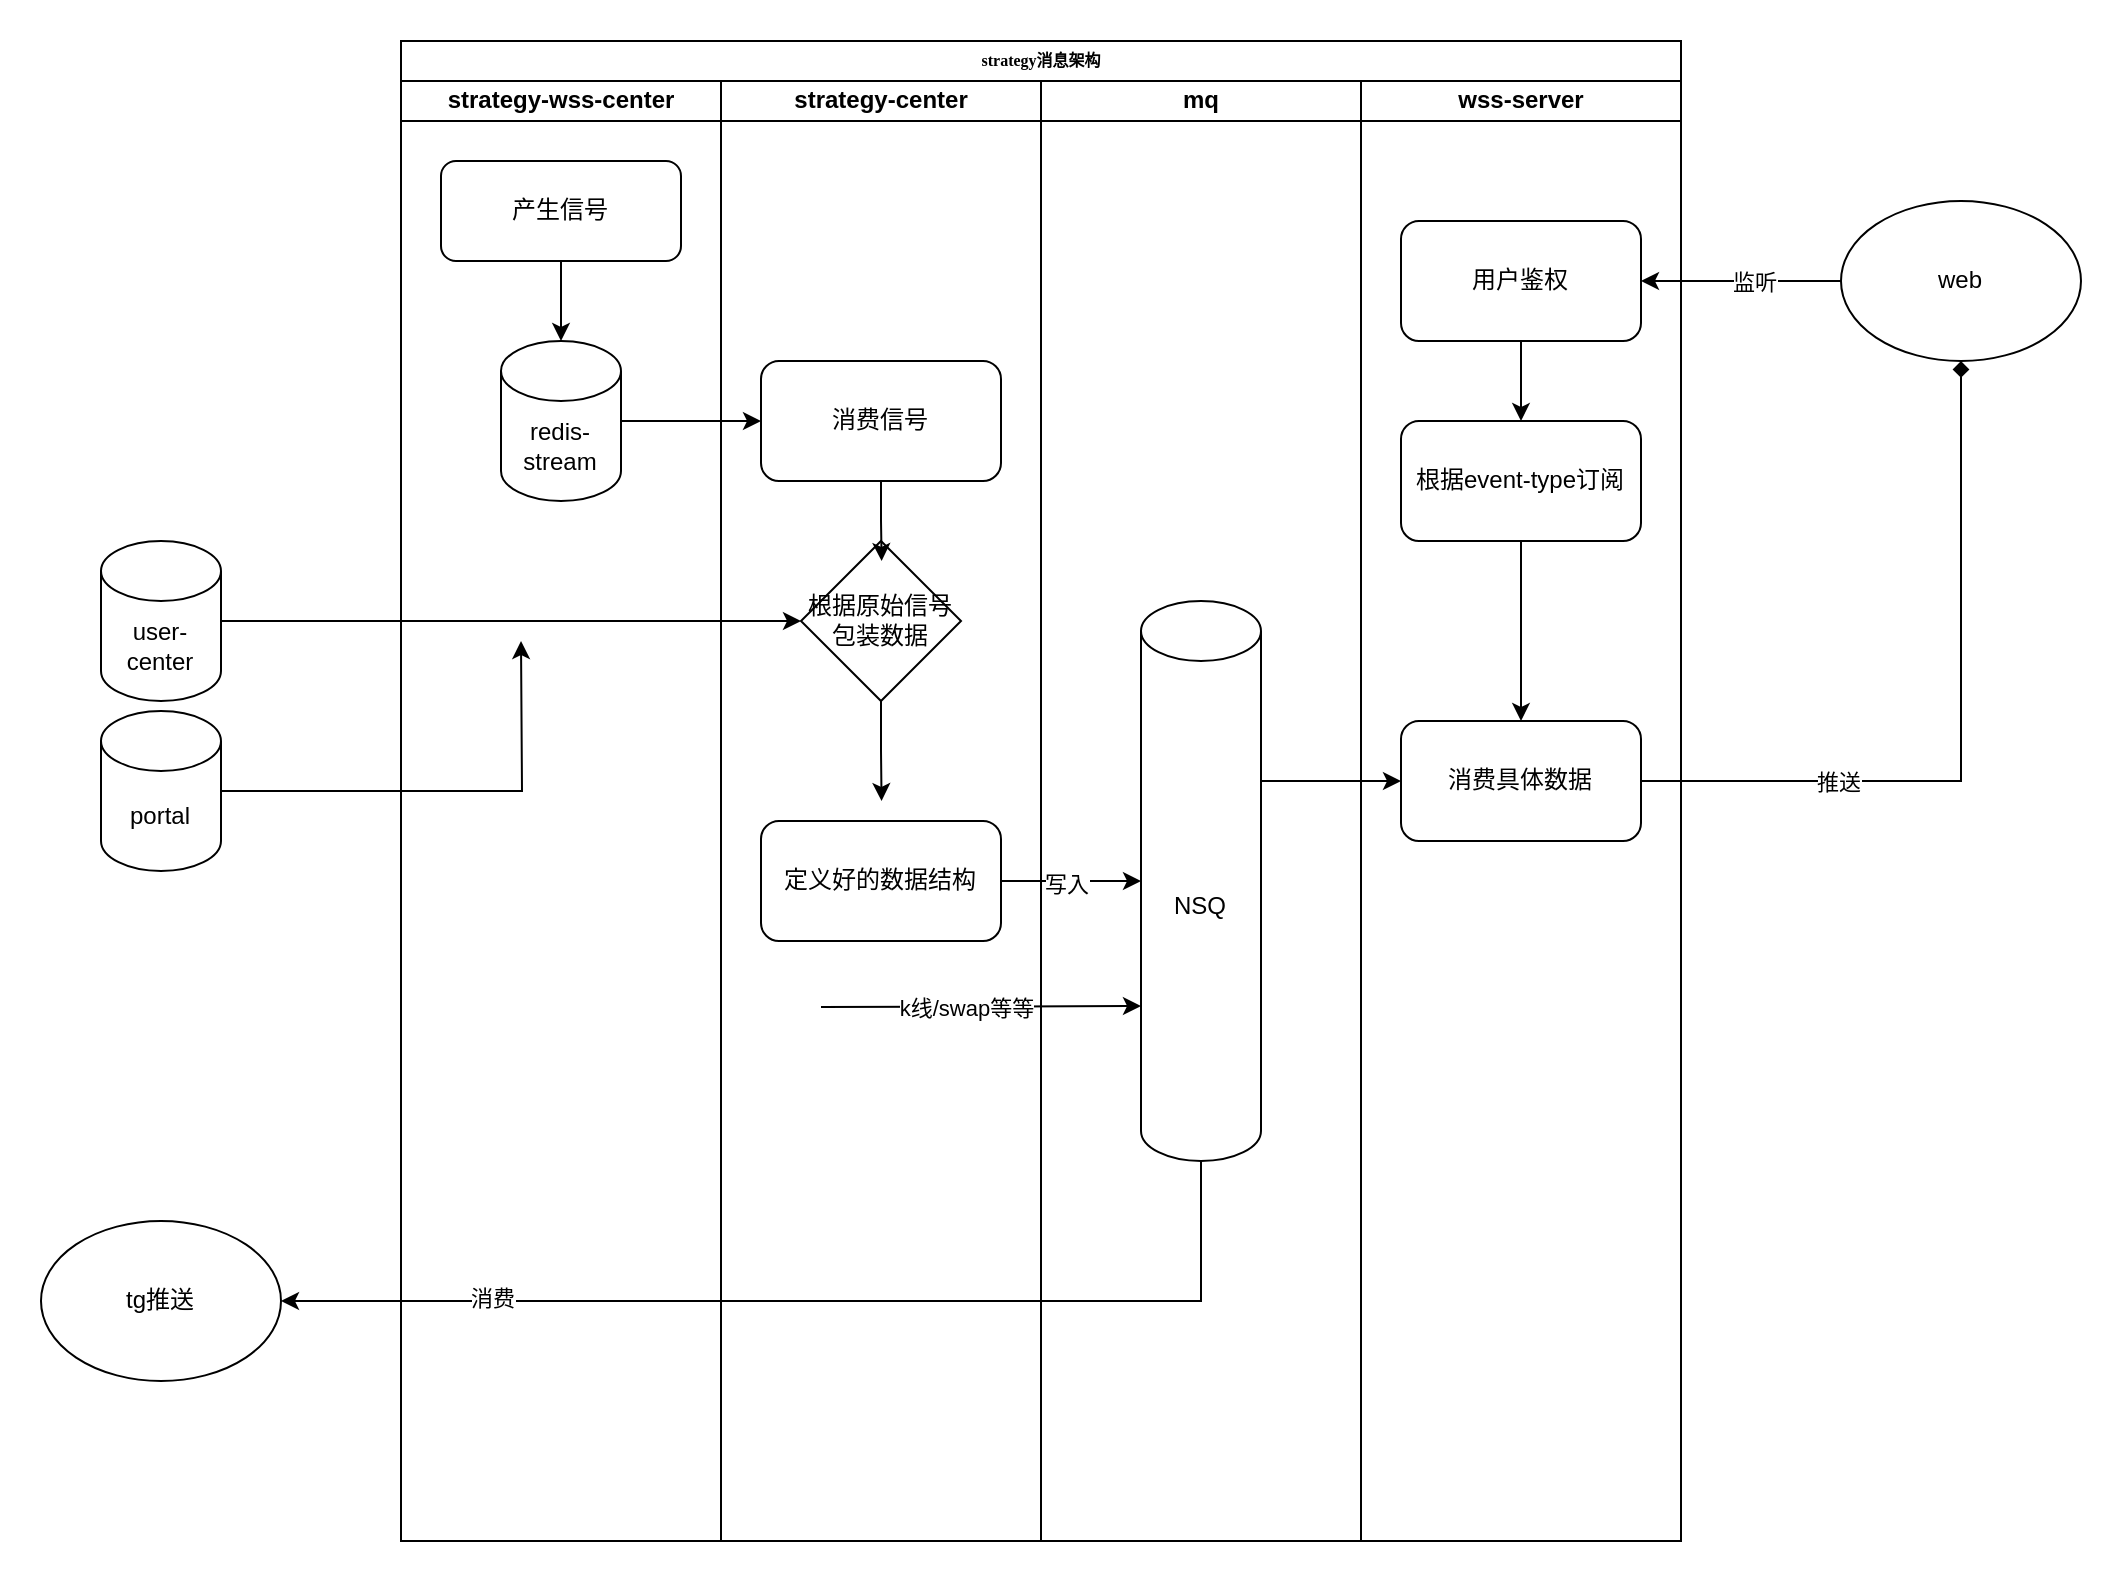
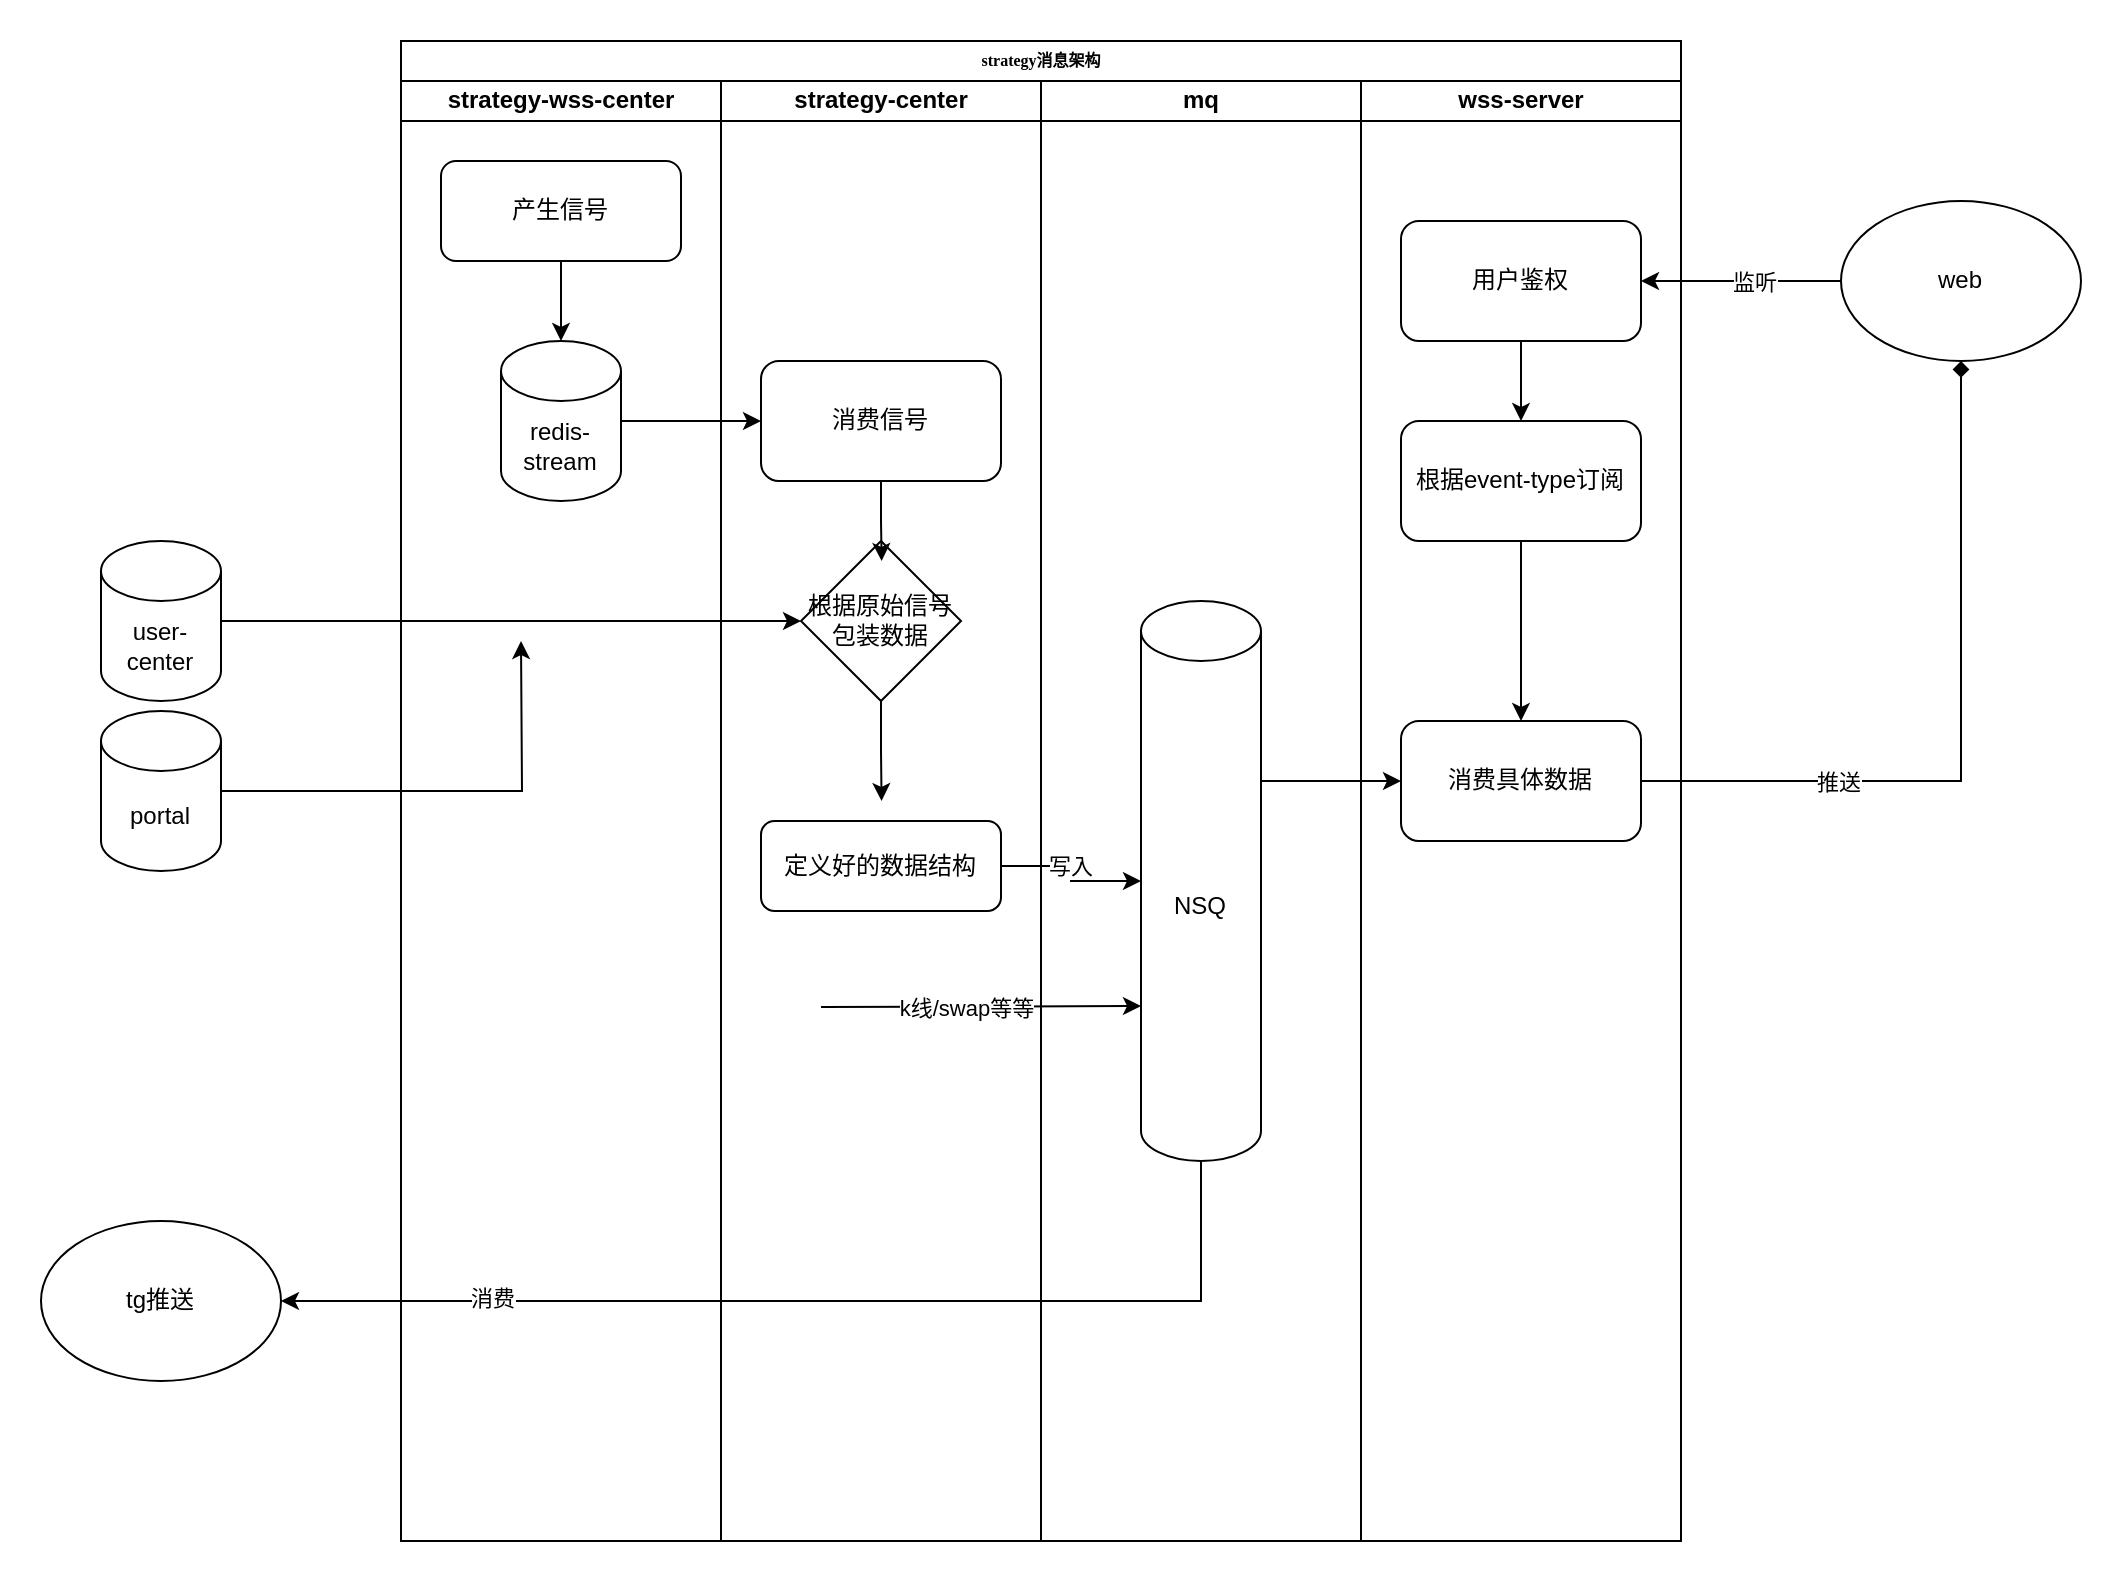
(881, 881) -> (881, 866)
